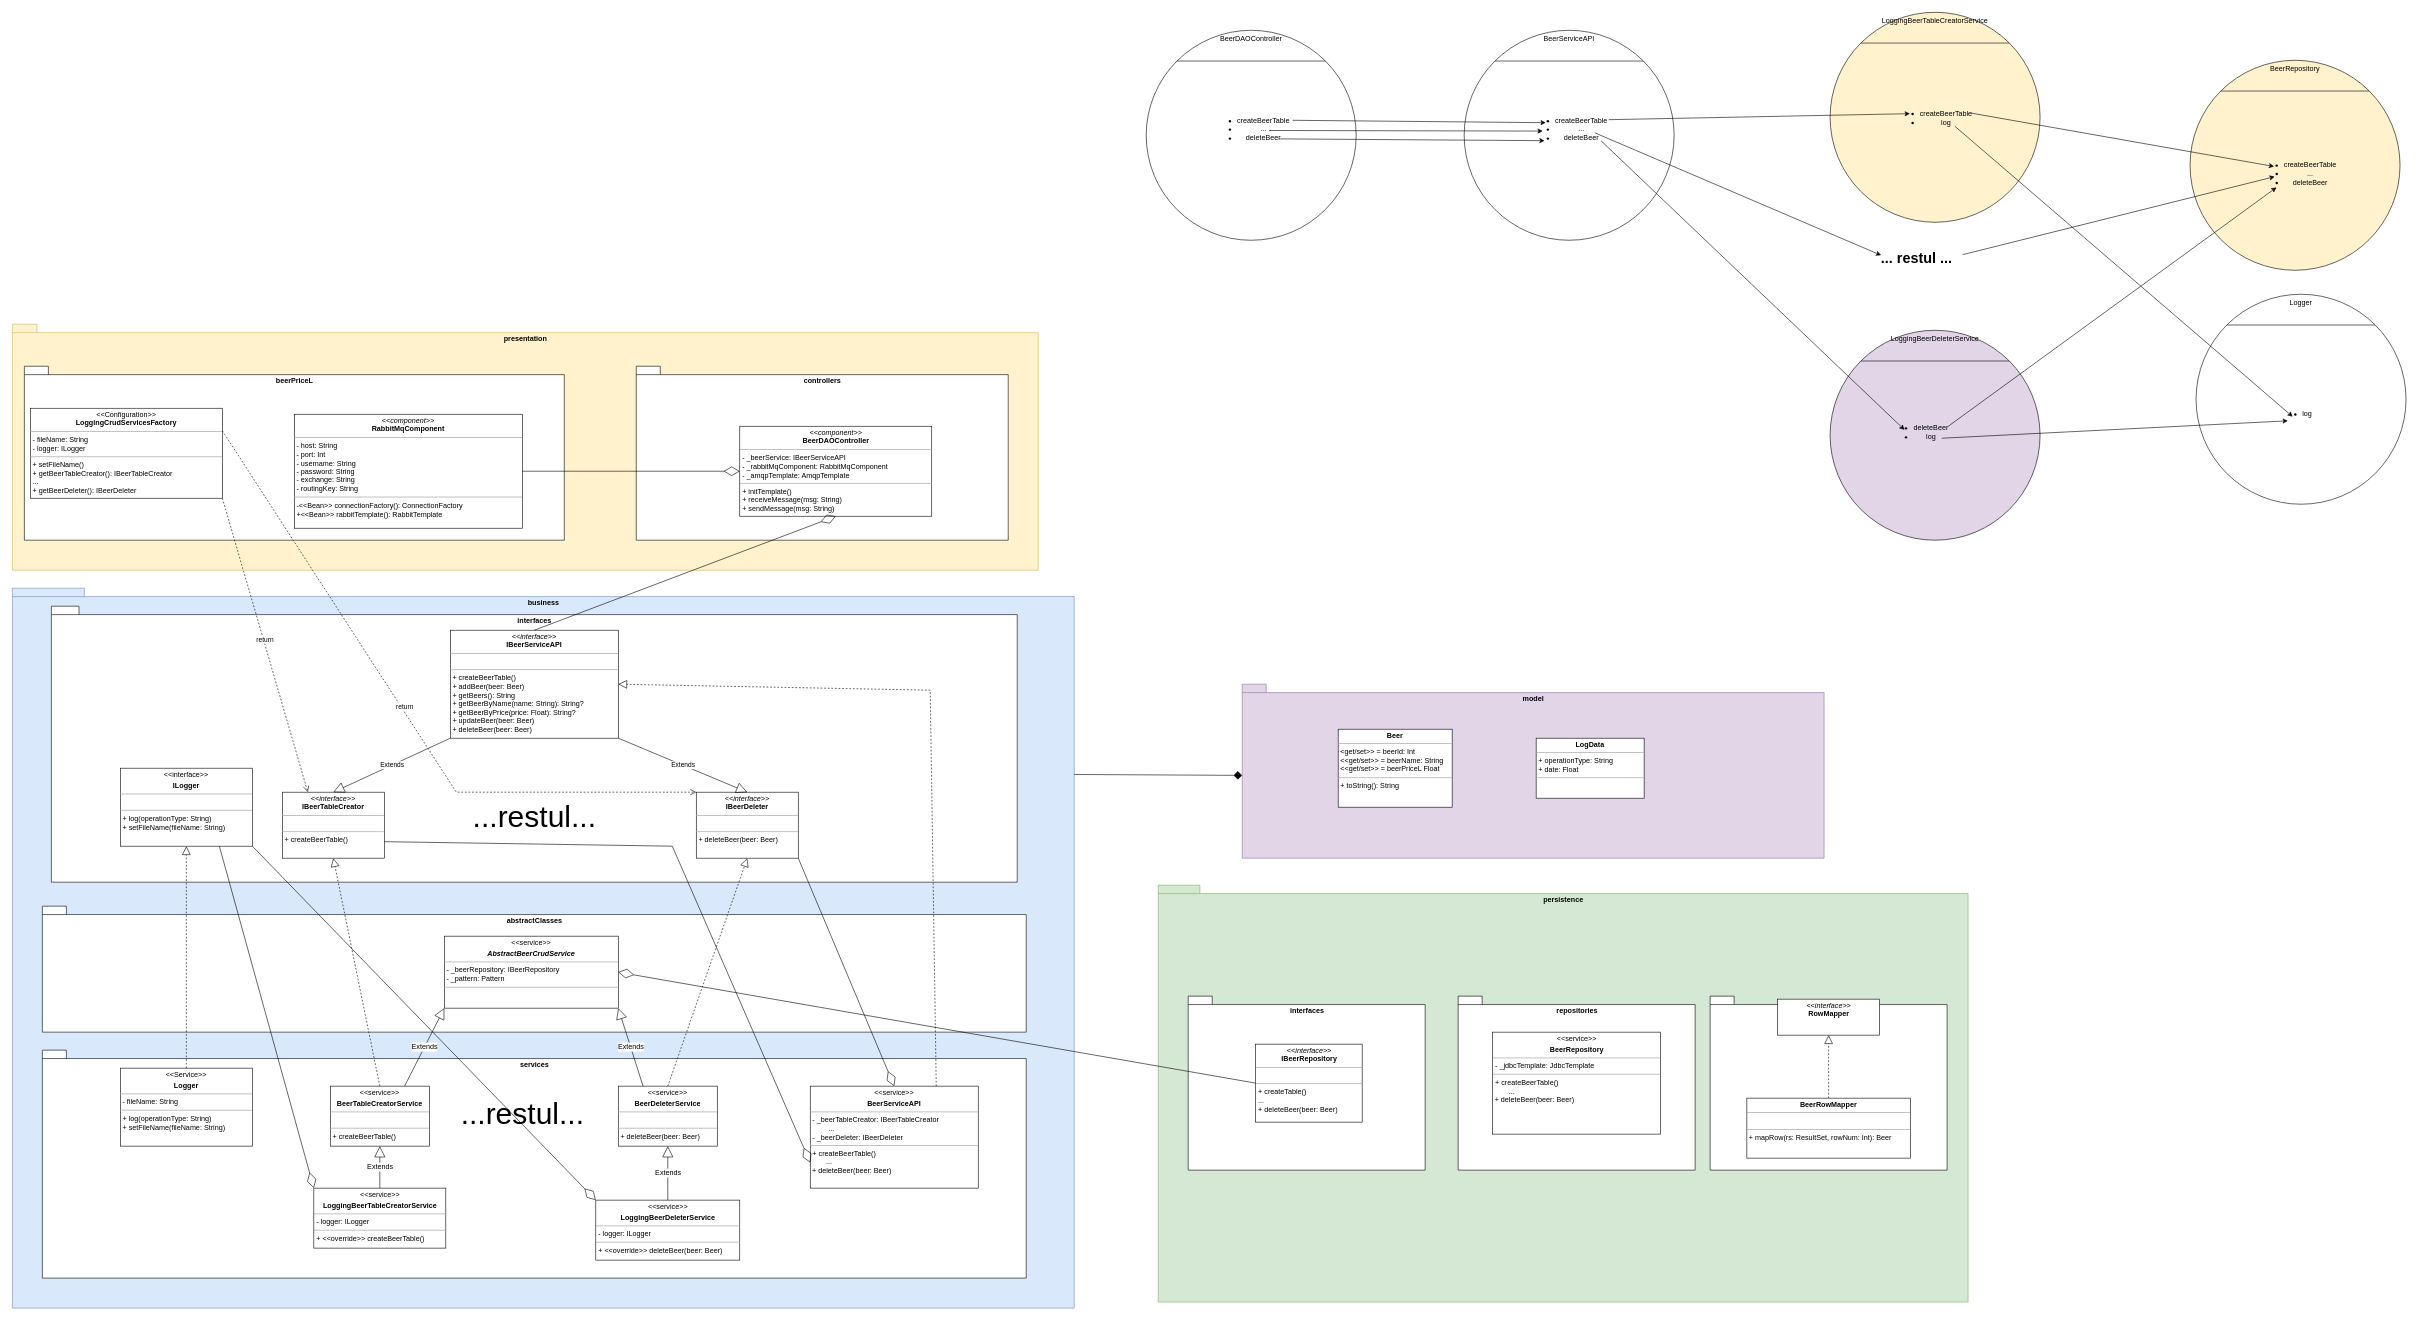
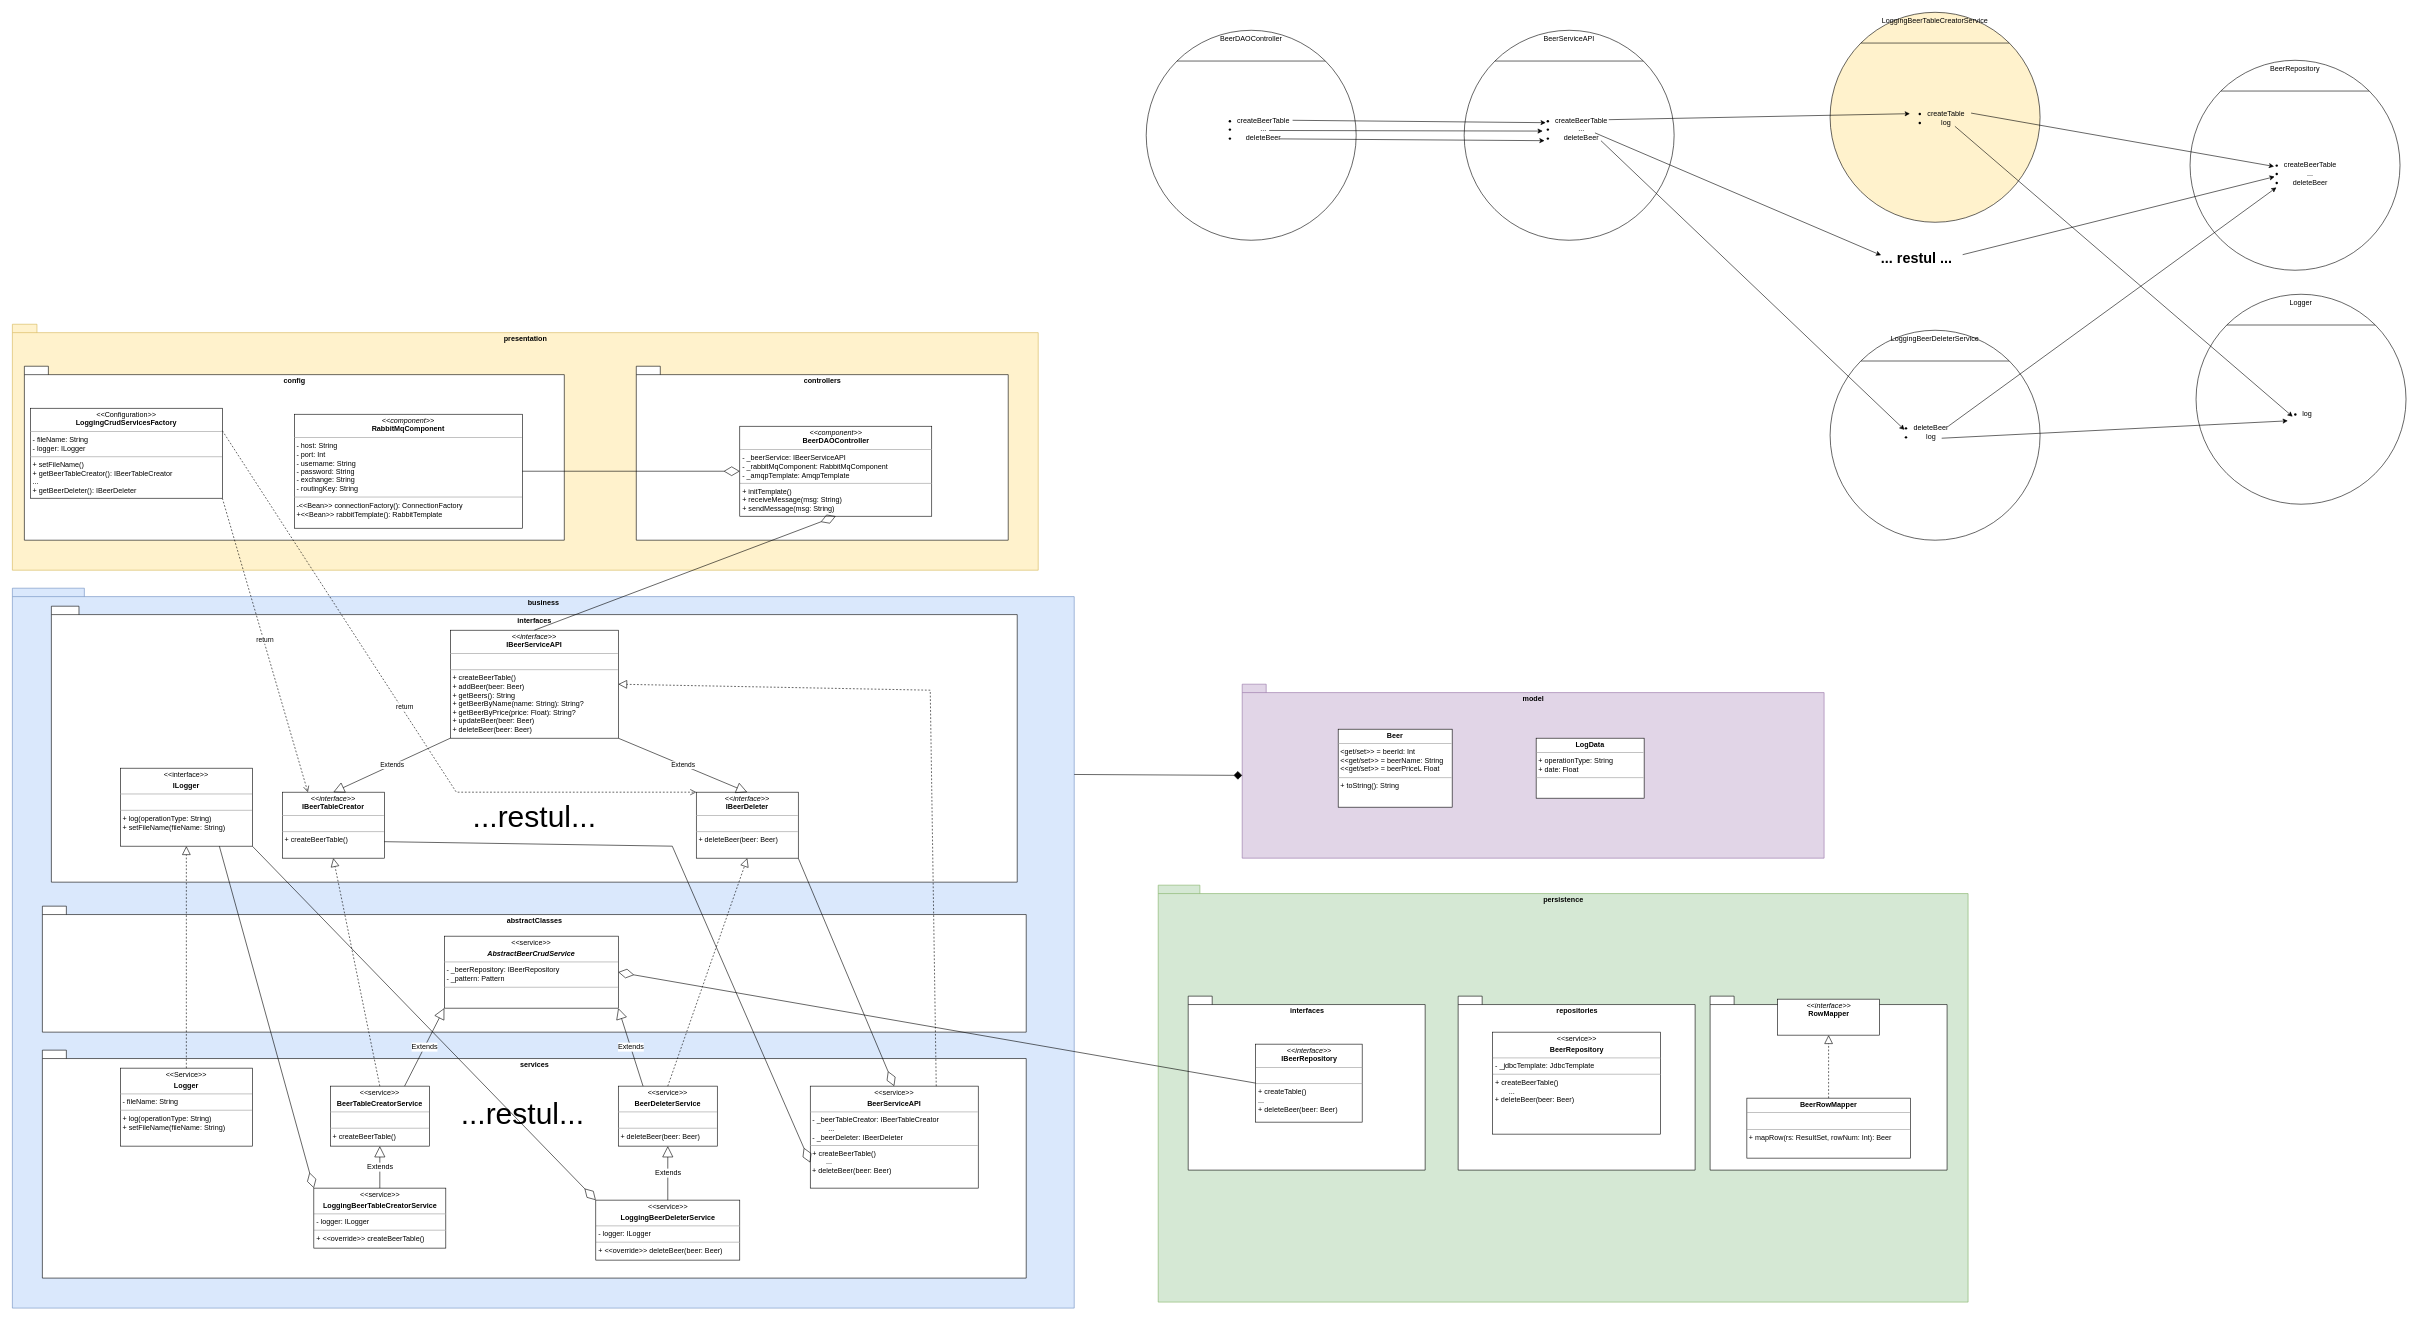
(1934, 118) -> (1934, 118)
(2295, 165) -> (2295, 165)
(295, 381) -> (295, 381)
(1935, 435) -> (1935, 435)
